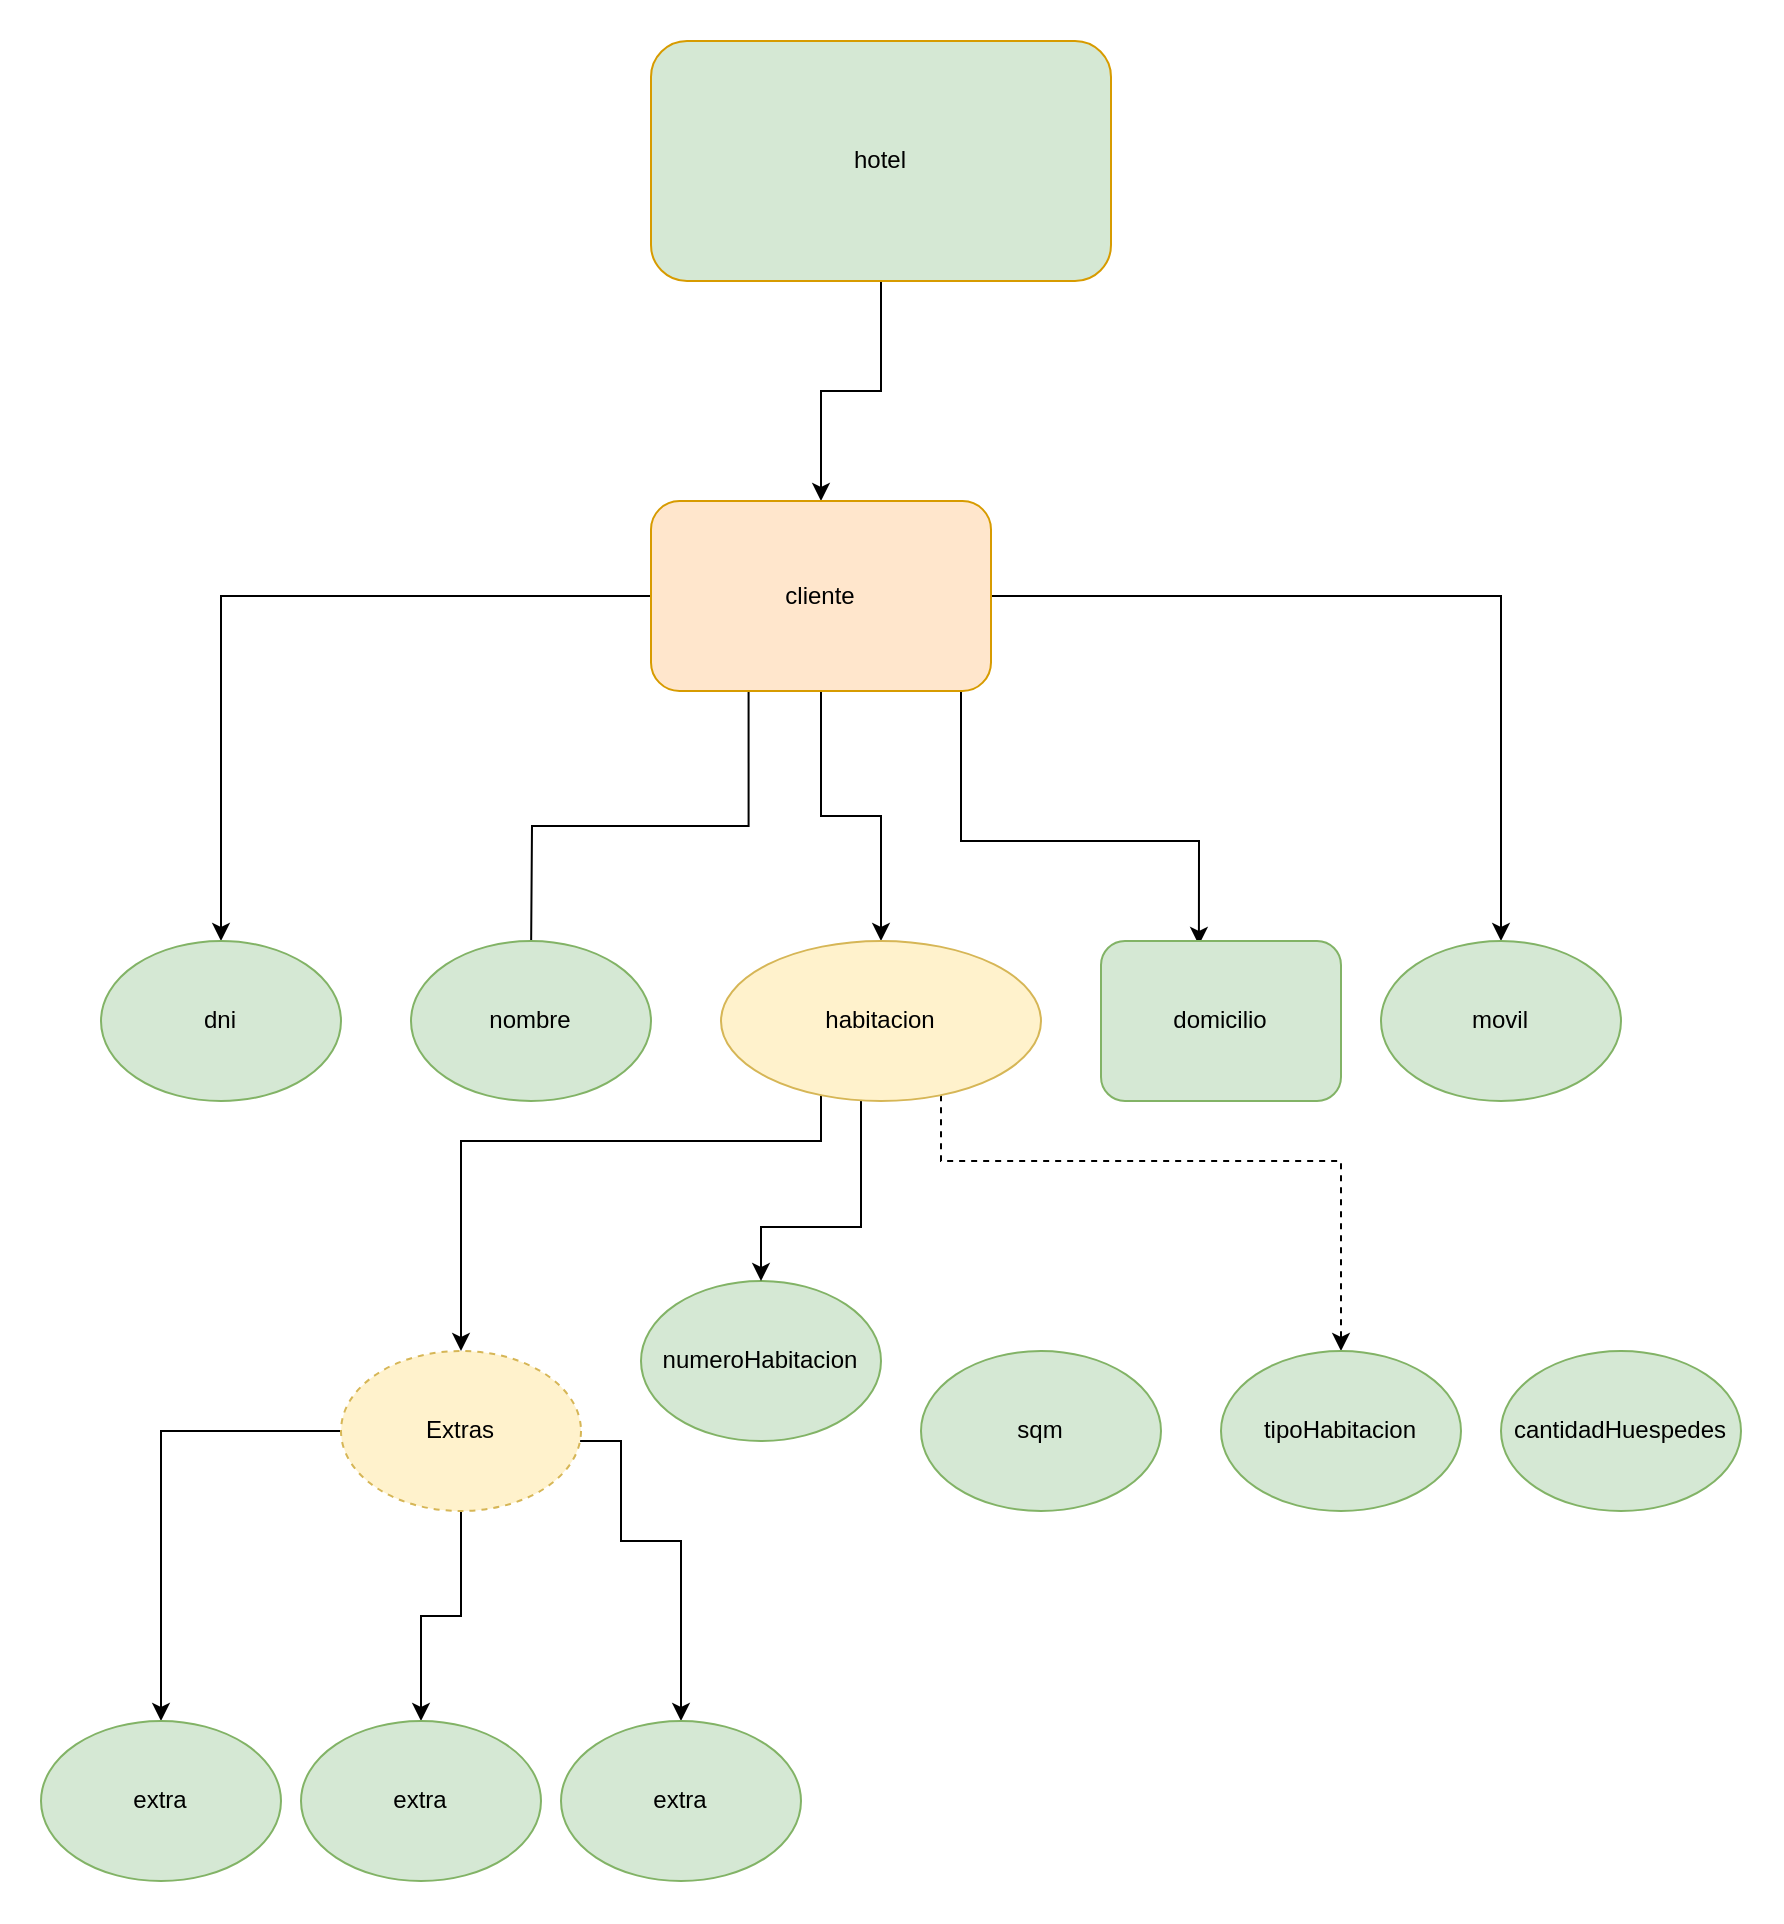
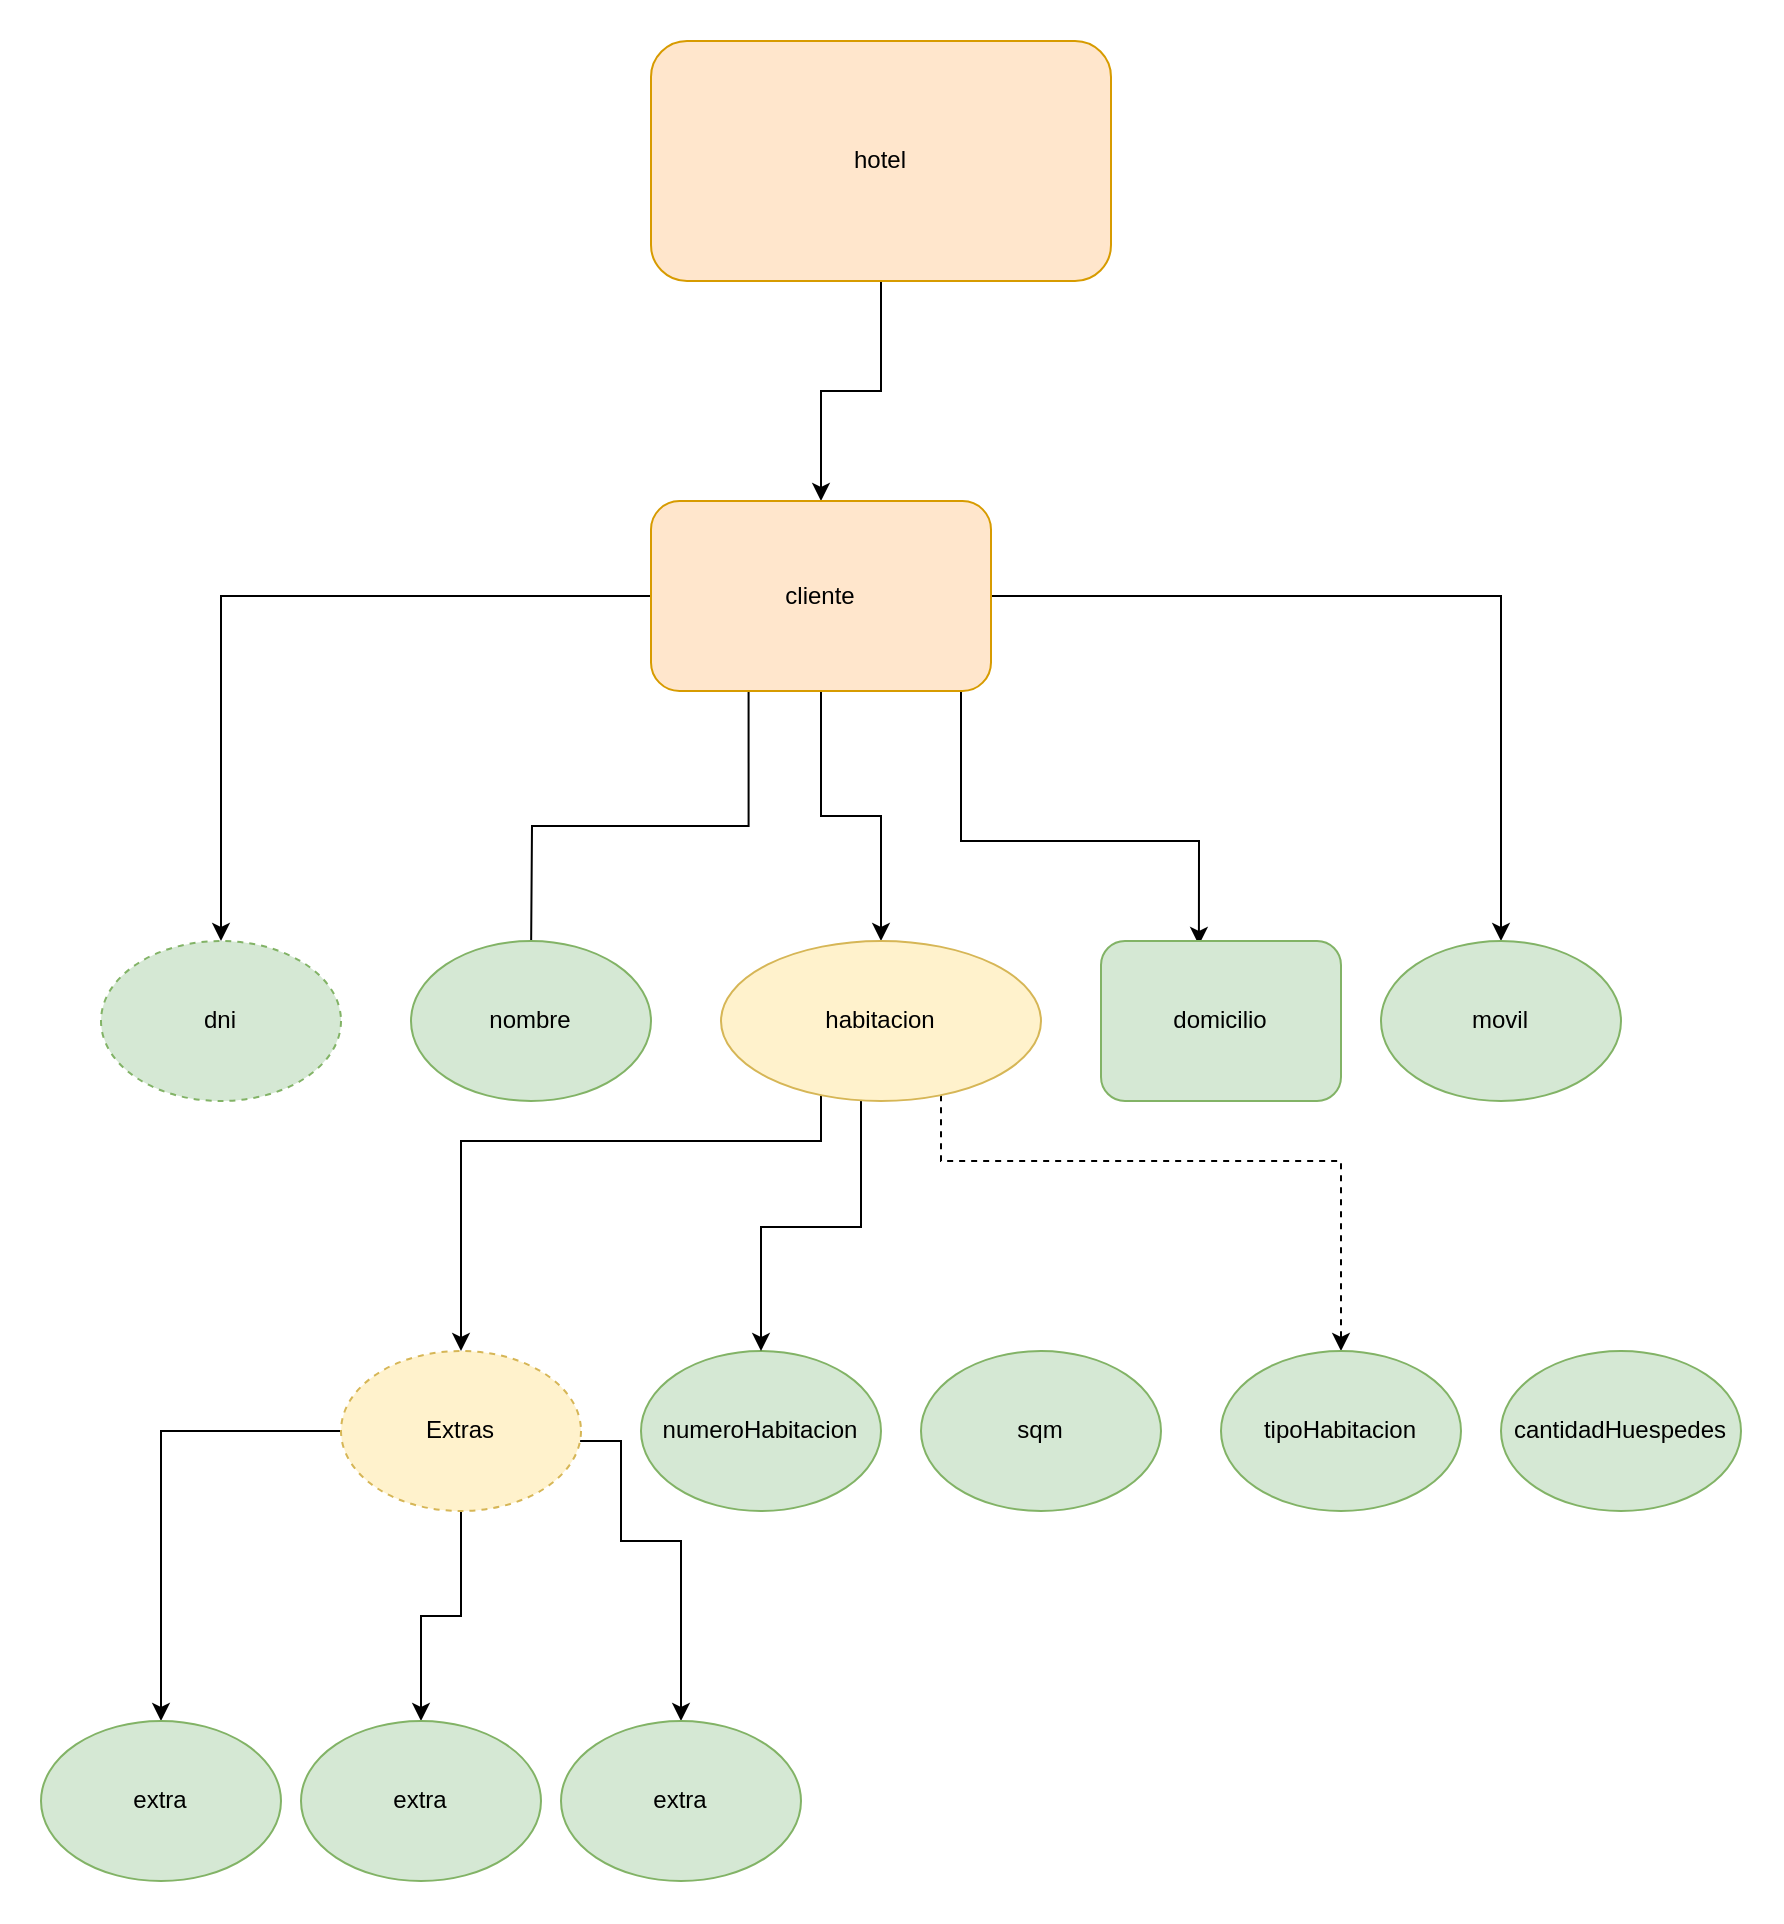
(881, 161) -> (881, 161)
(221, 1021) -> (221, 1021)
(761, 1361) -> (761, 1431)
